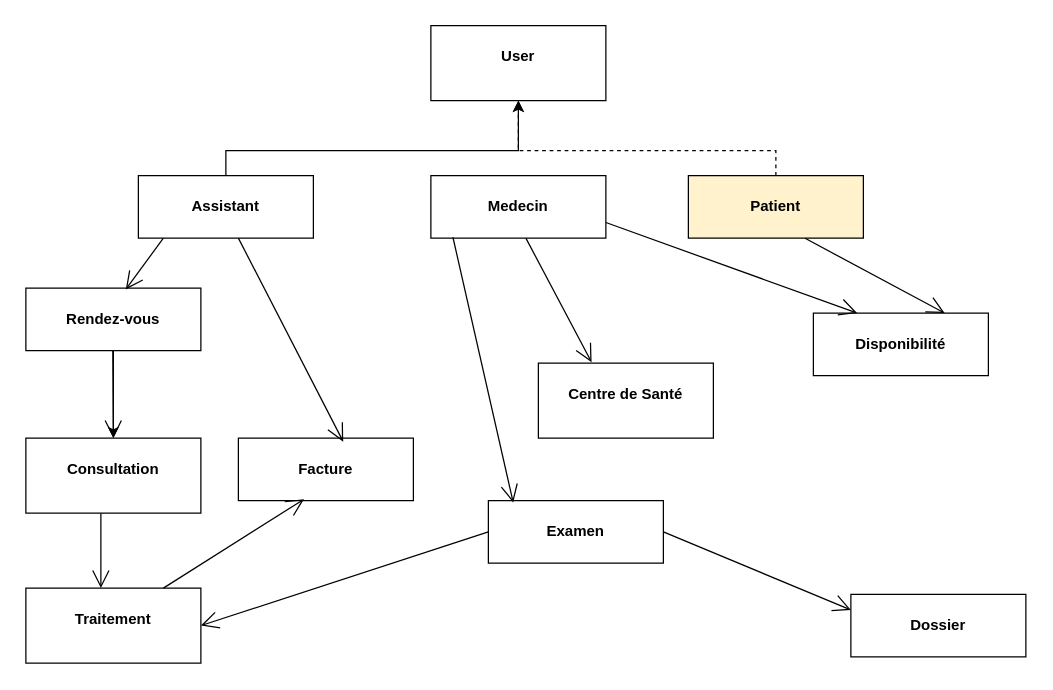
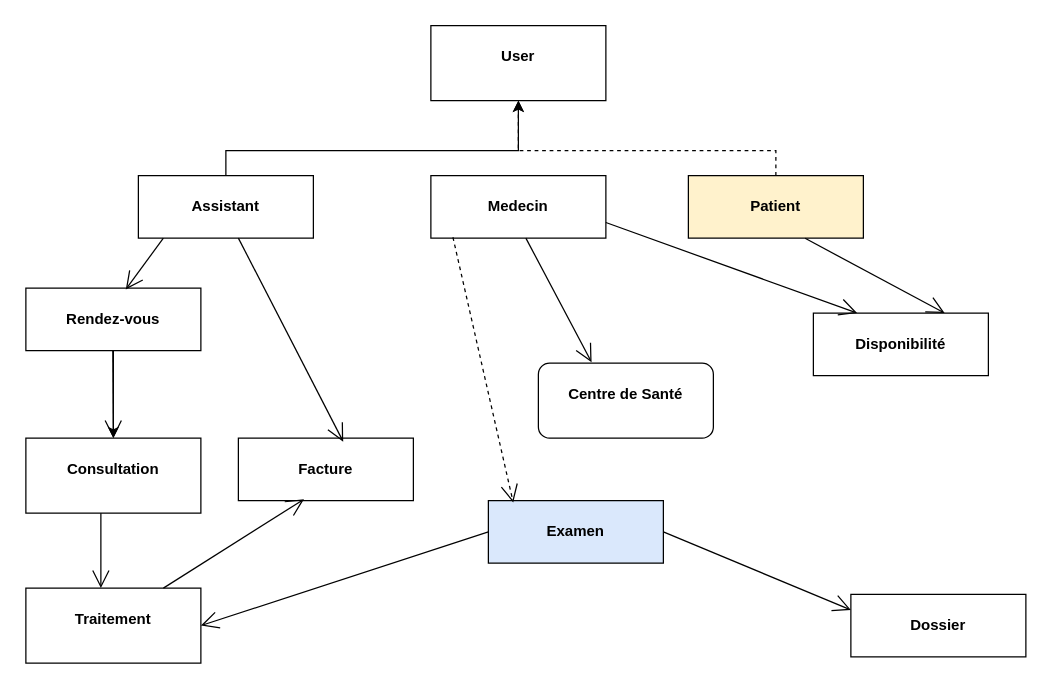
(483, 369) -> (483, 369)
(626, 401) -> (626, 401)
(576, 532) -> (576, 532)
